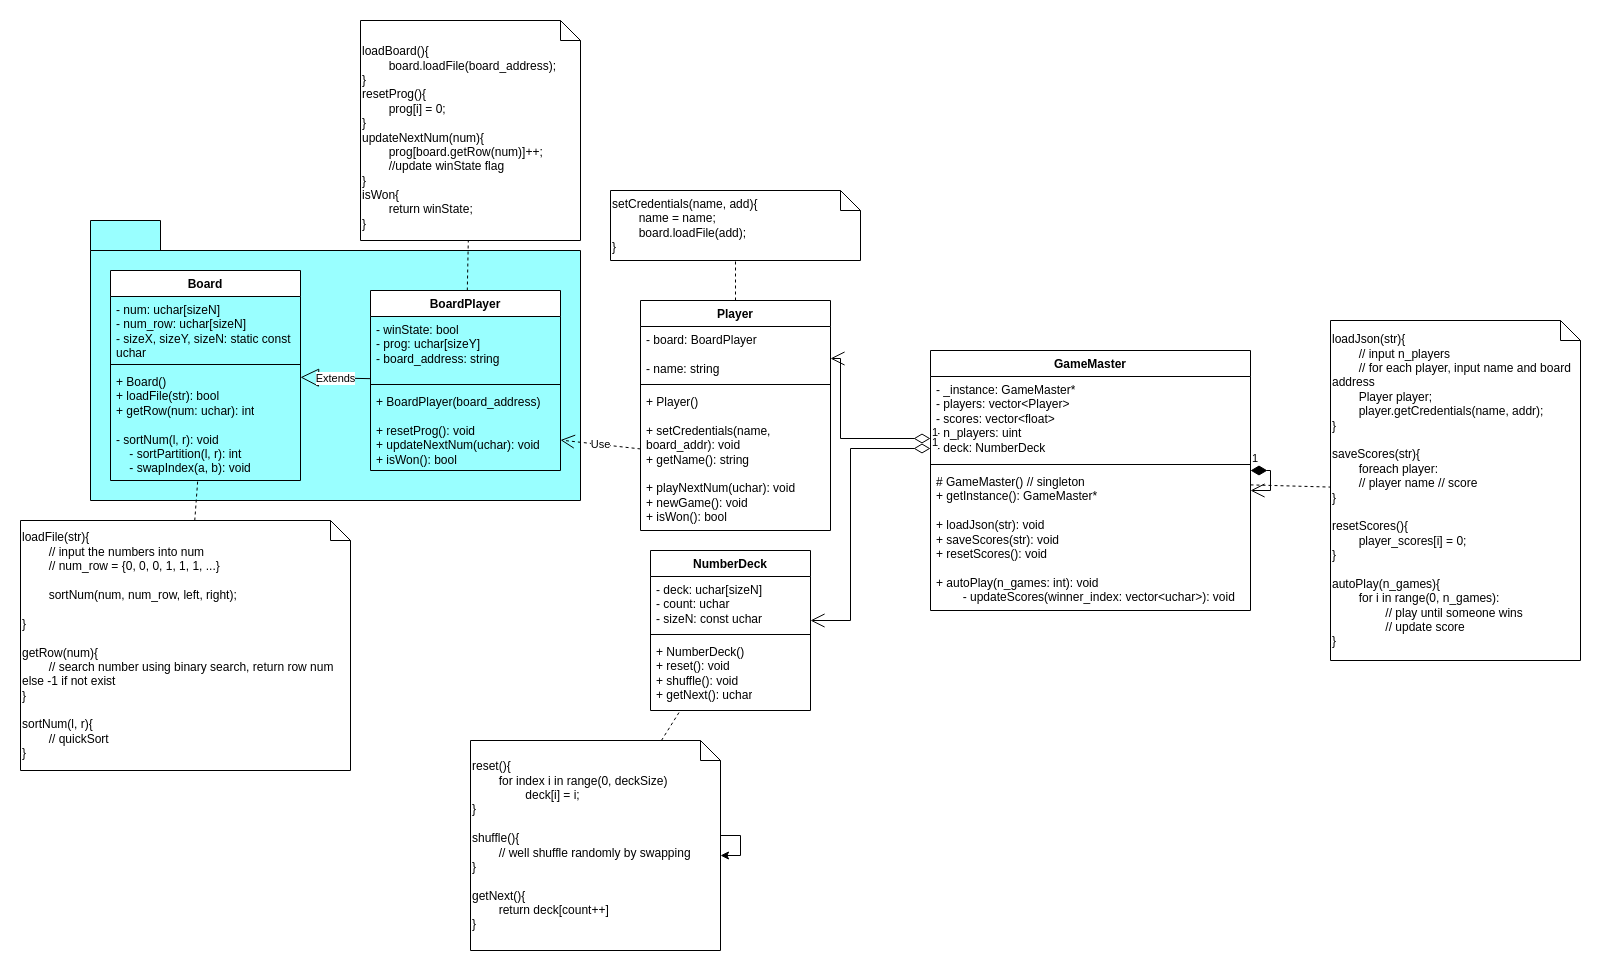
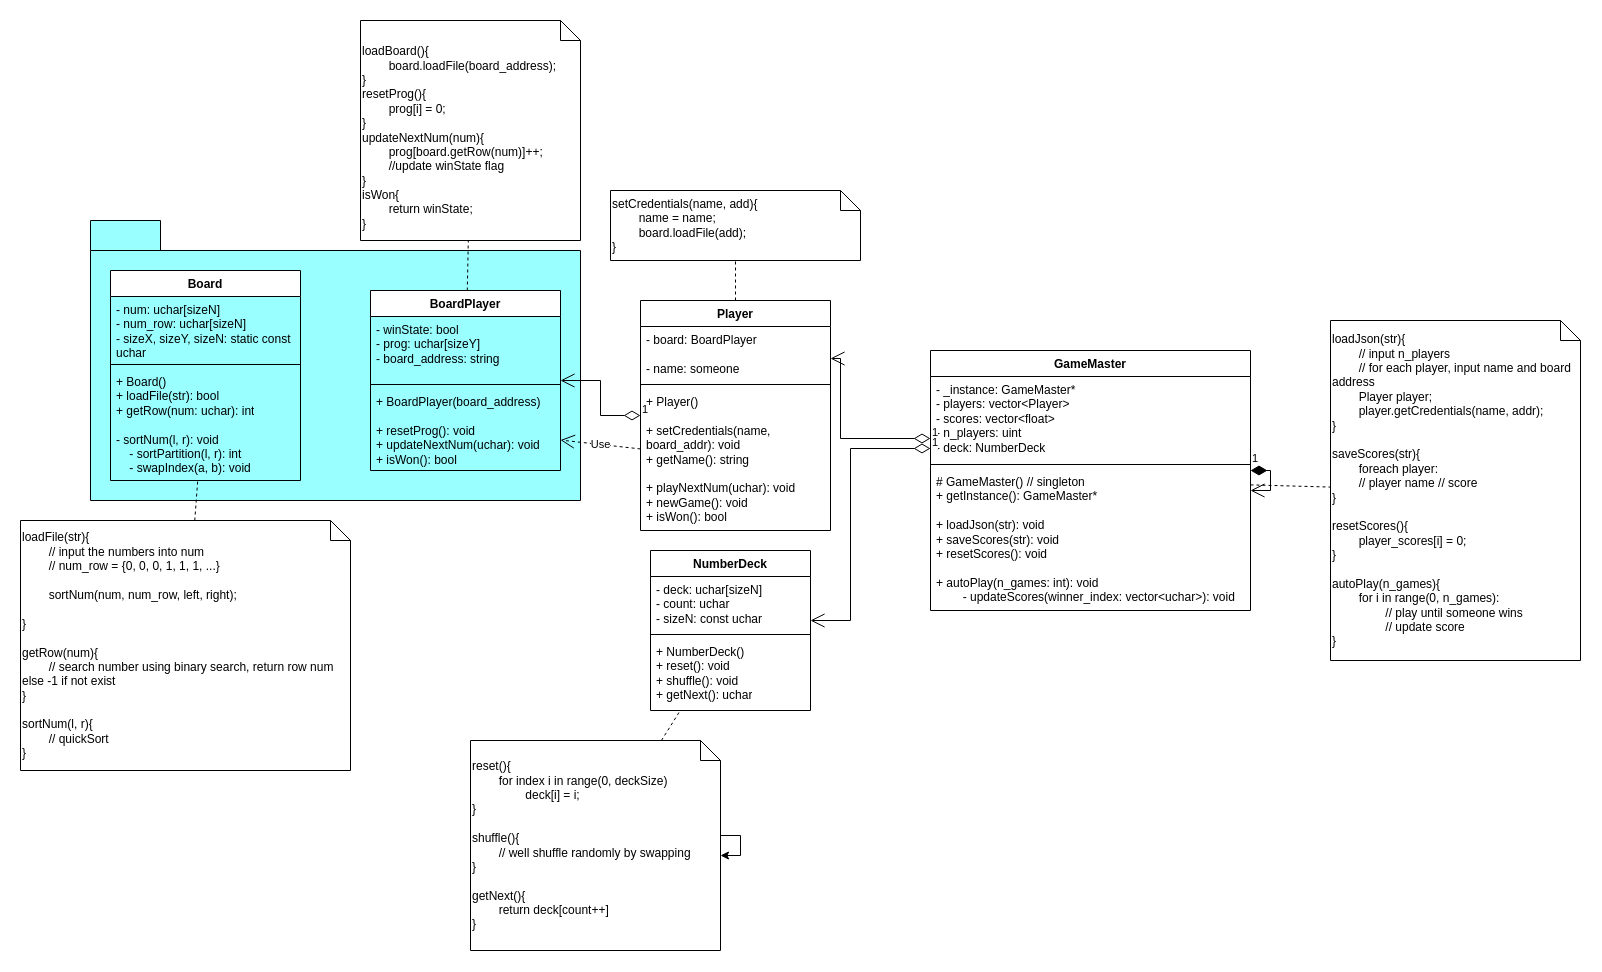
(707, 348) -> (707, 348)
(344, 378) -> none
none -> (601, 392)
